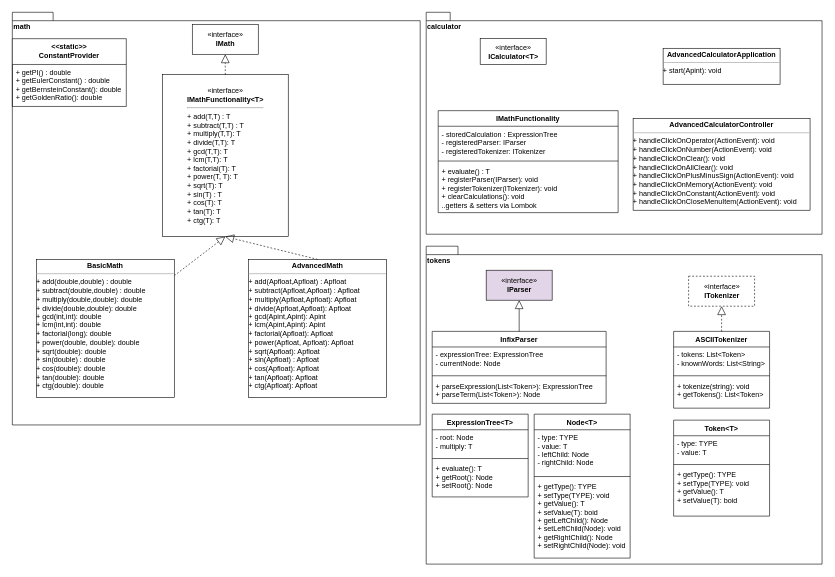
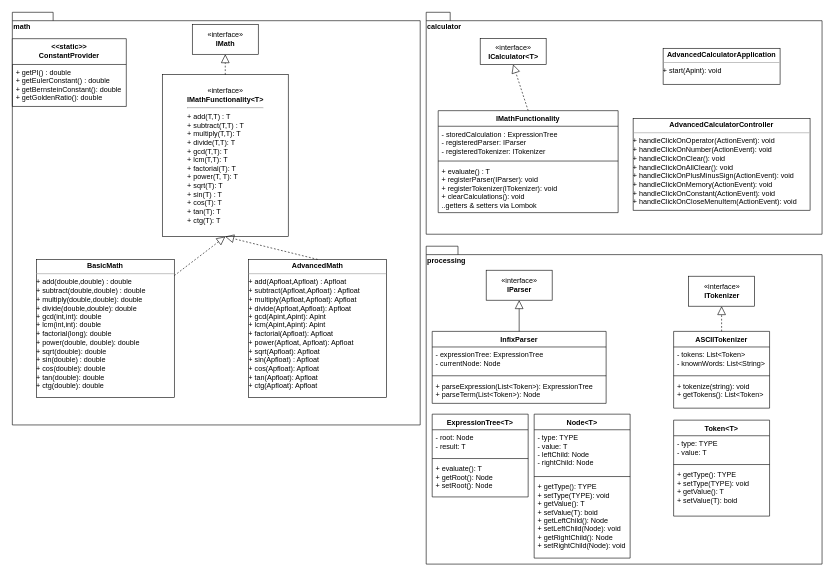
none -> (522, 92)
(440, 261) -> (447, 261)
(519, 285) -> (519, 285)
(722, 291) -> (722, 291)
(457, 438) -> (457, 438)
